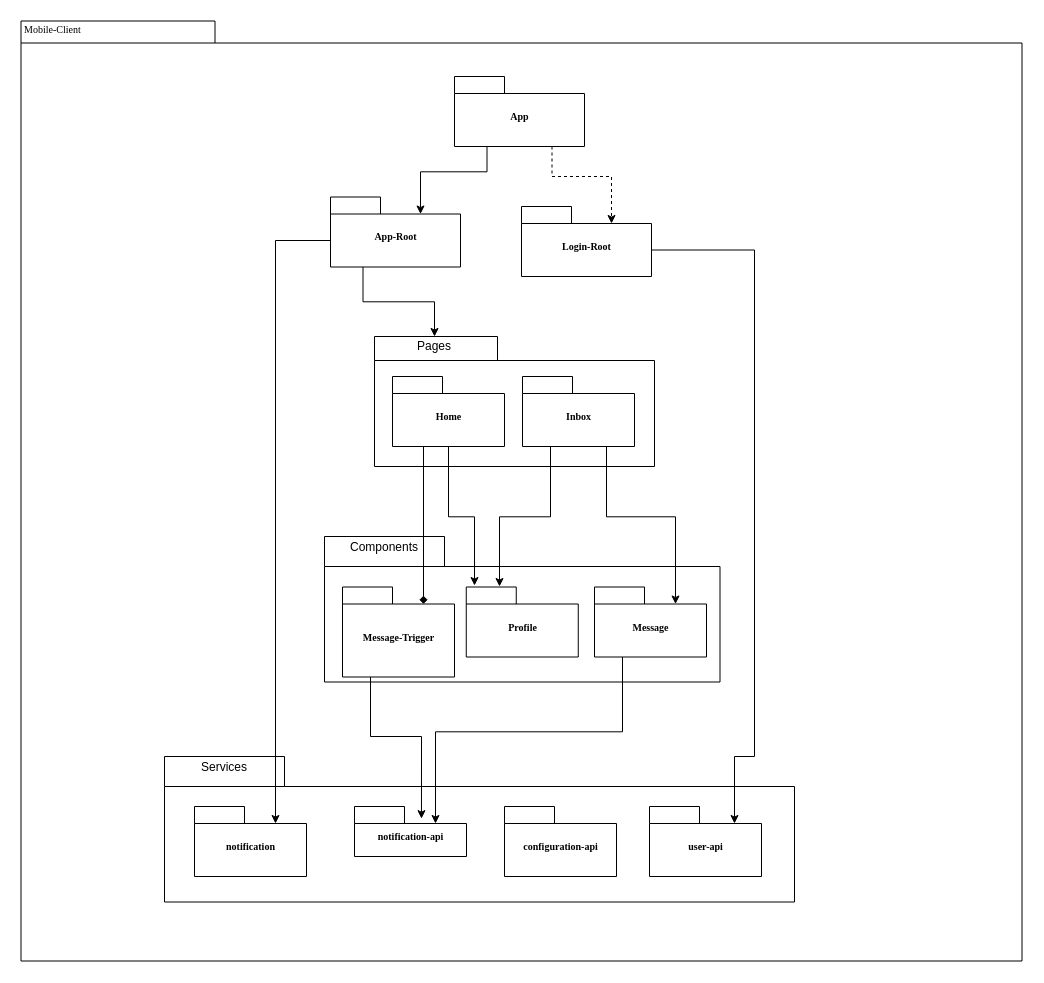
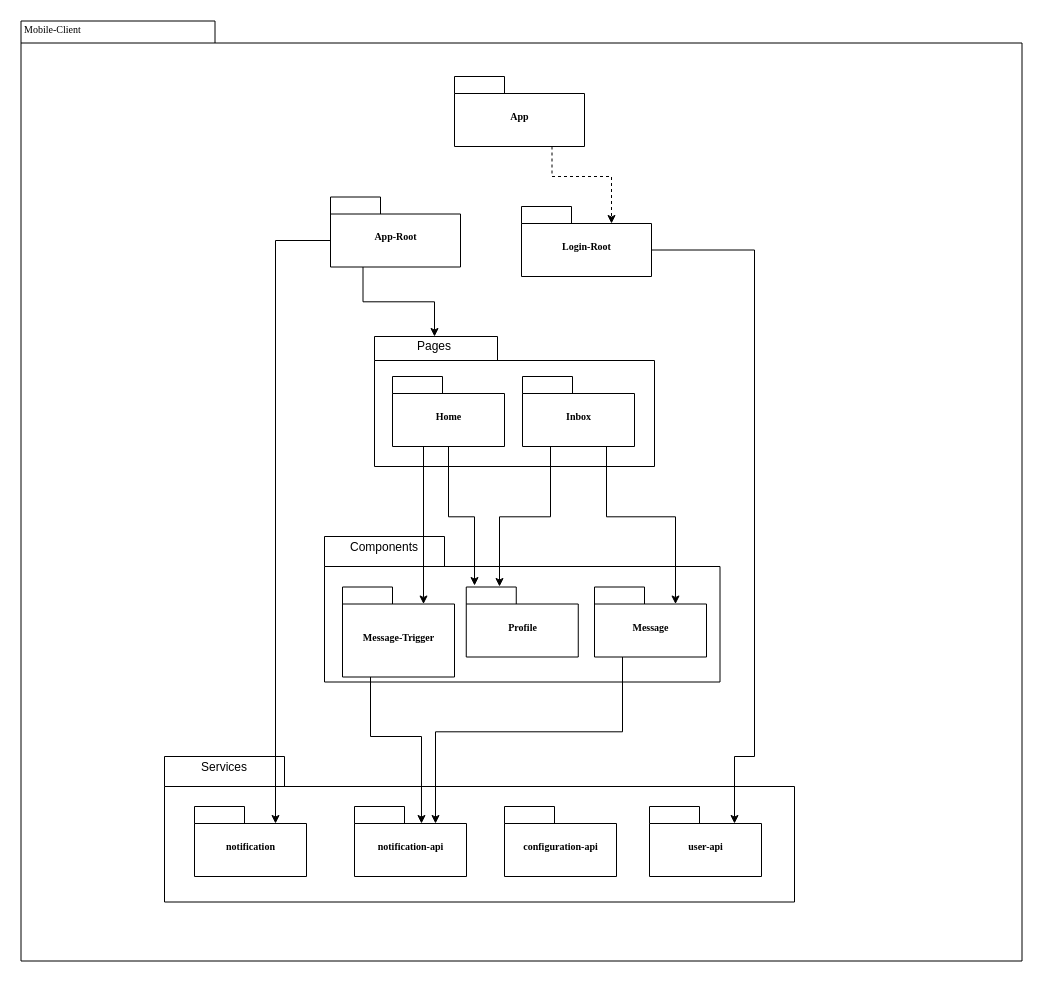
(449, 172) -> none
(424, 595) -> (424, 596)
(411, 832) -> (411, 842)
